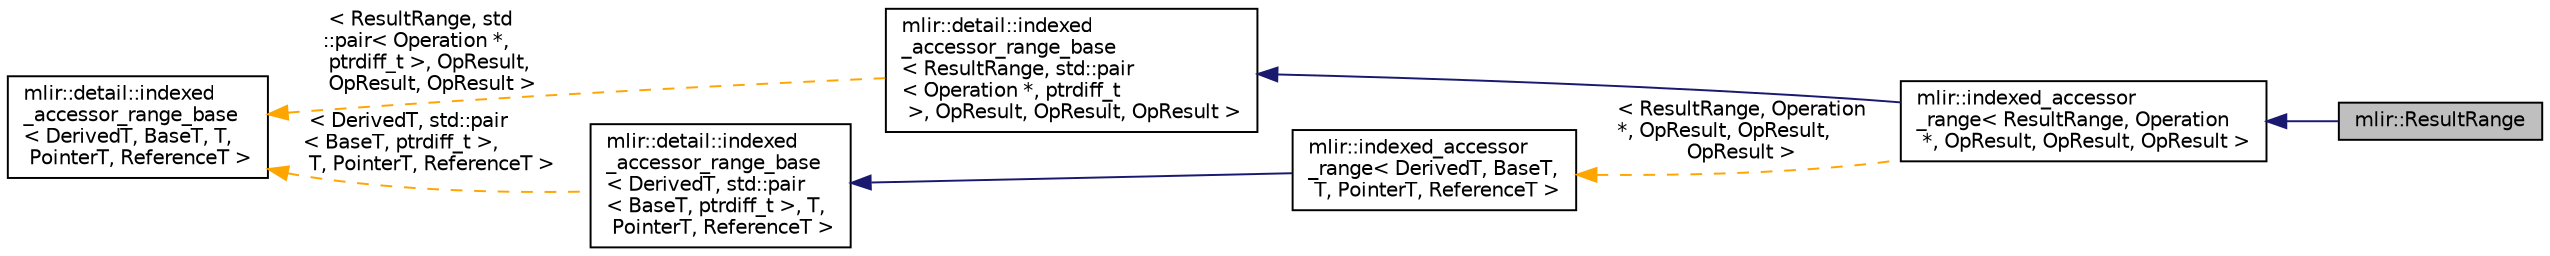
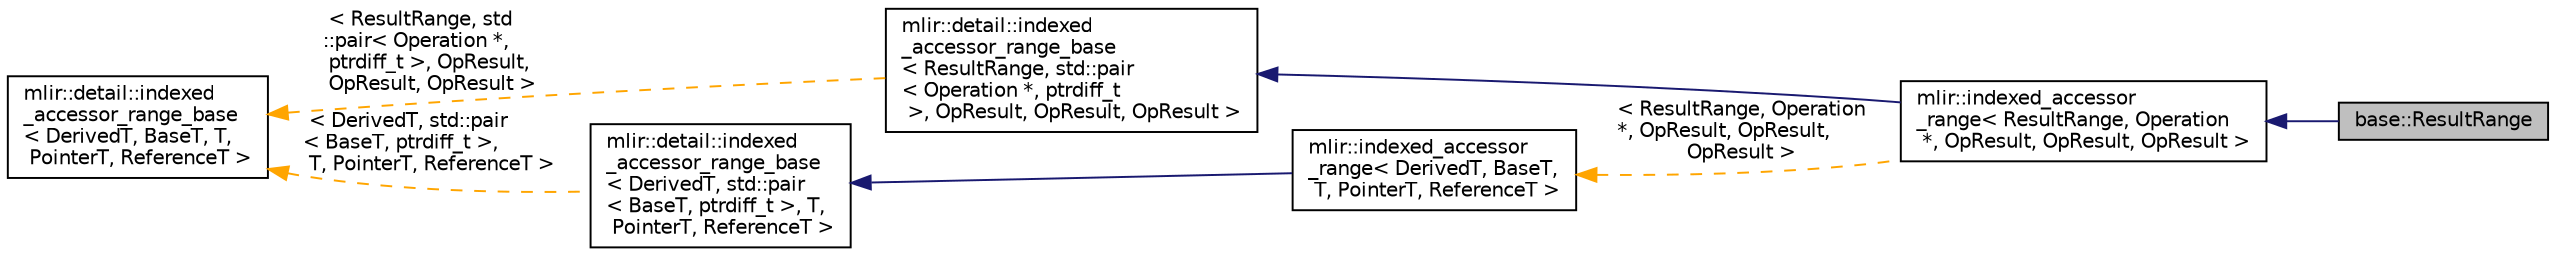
(2441, 121) -> (2443, 121)
